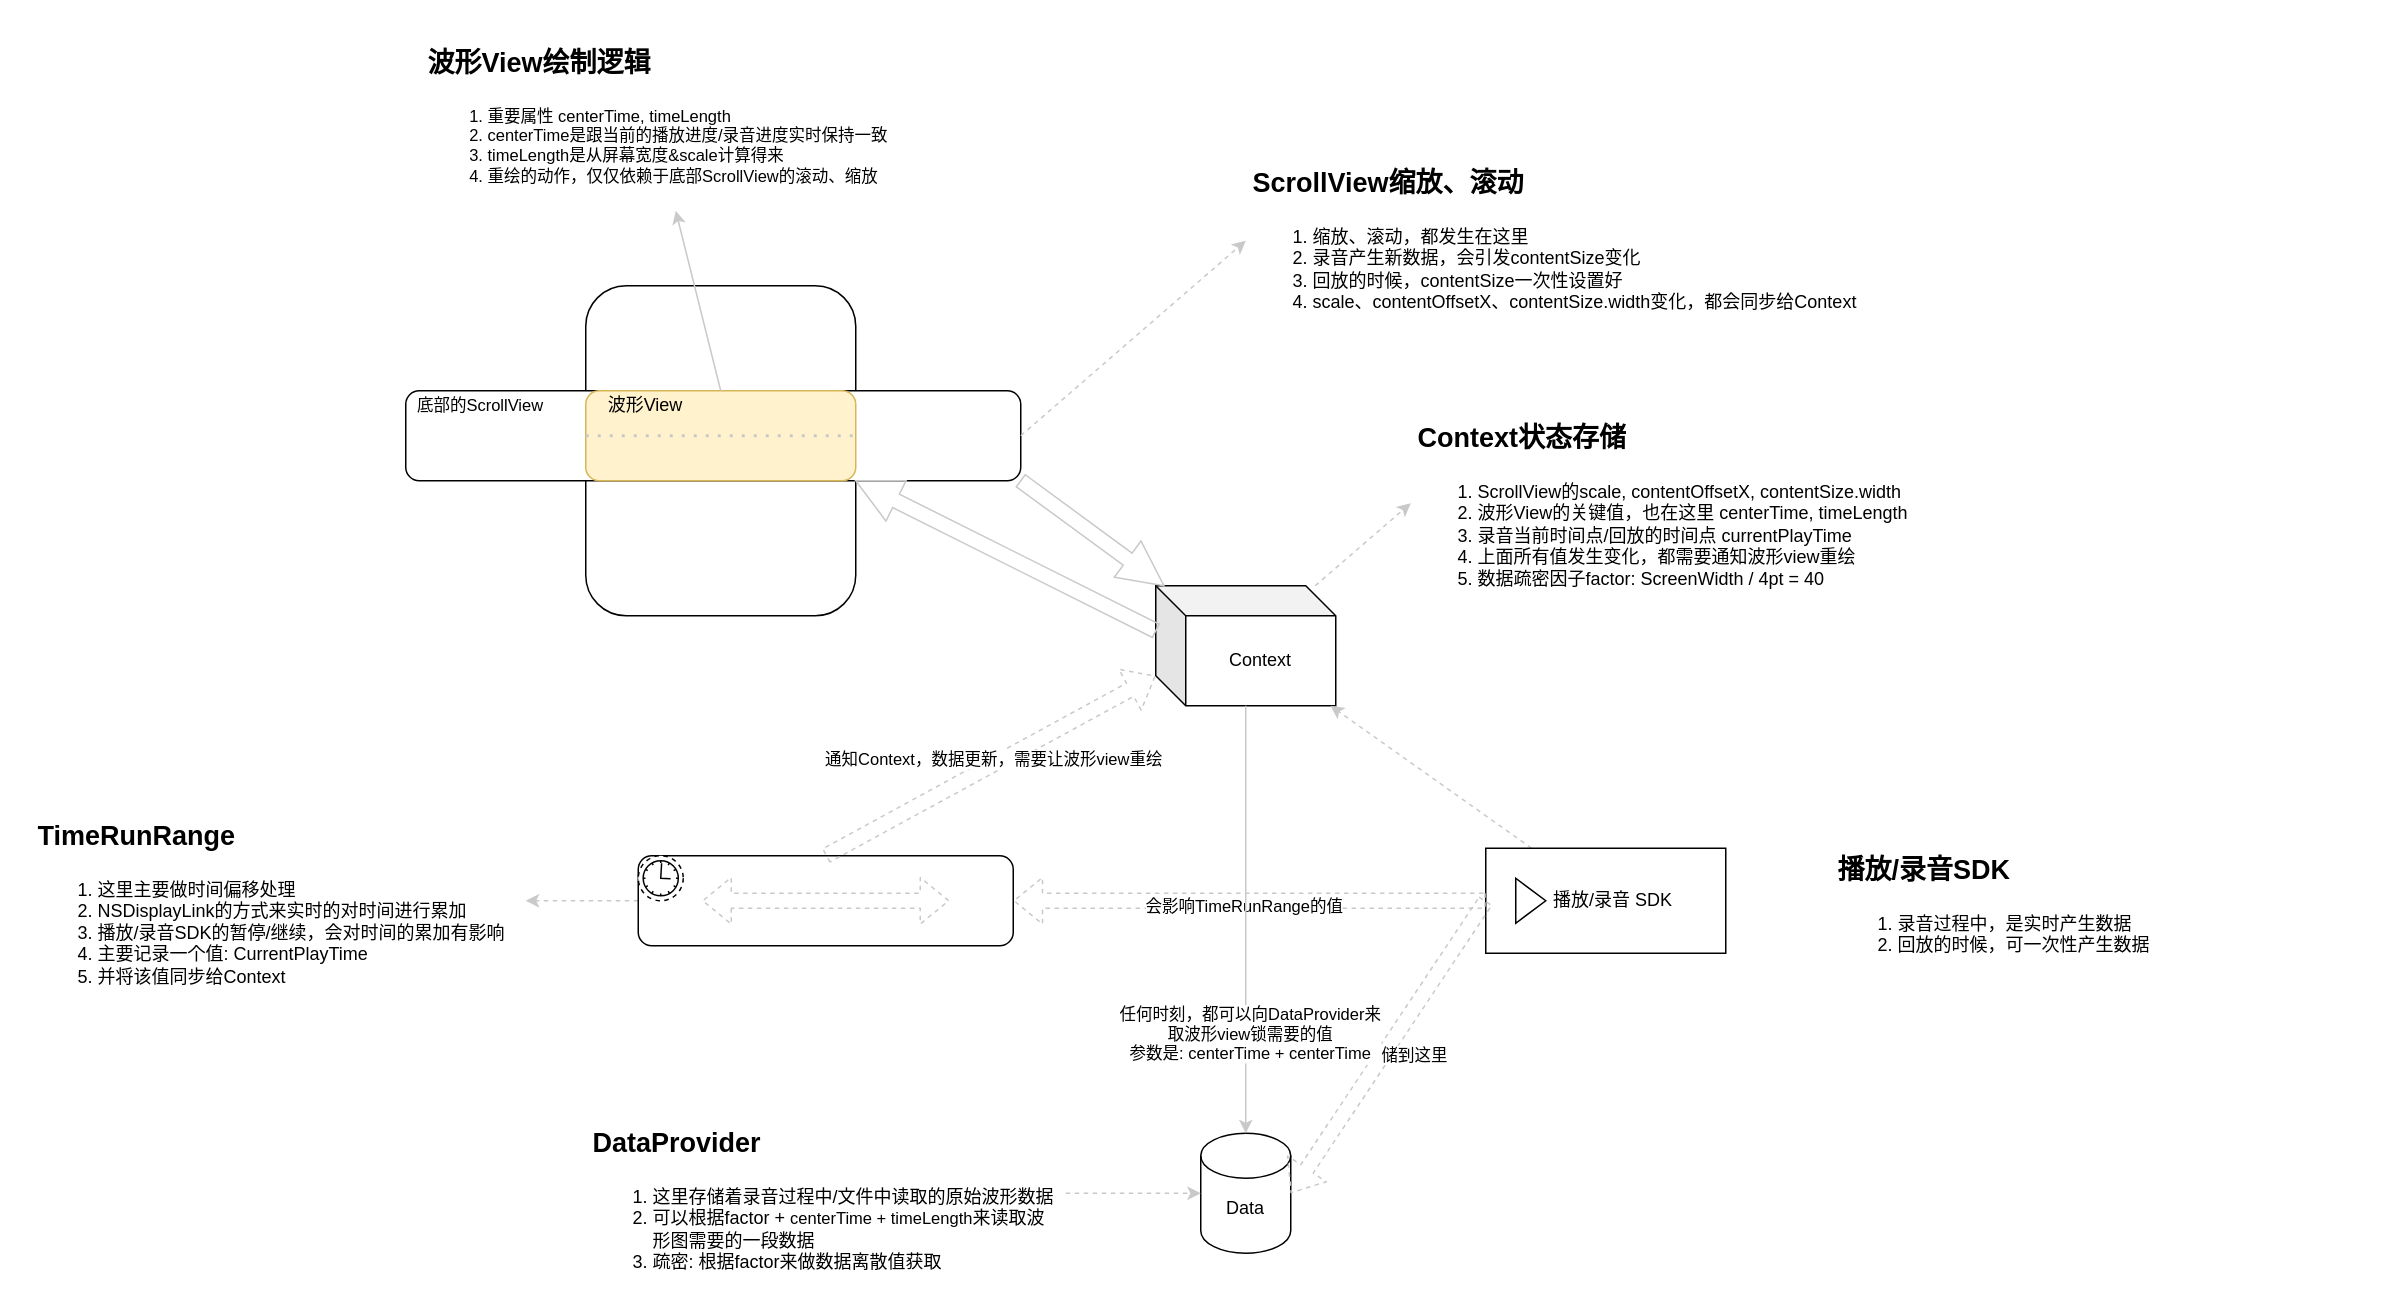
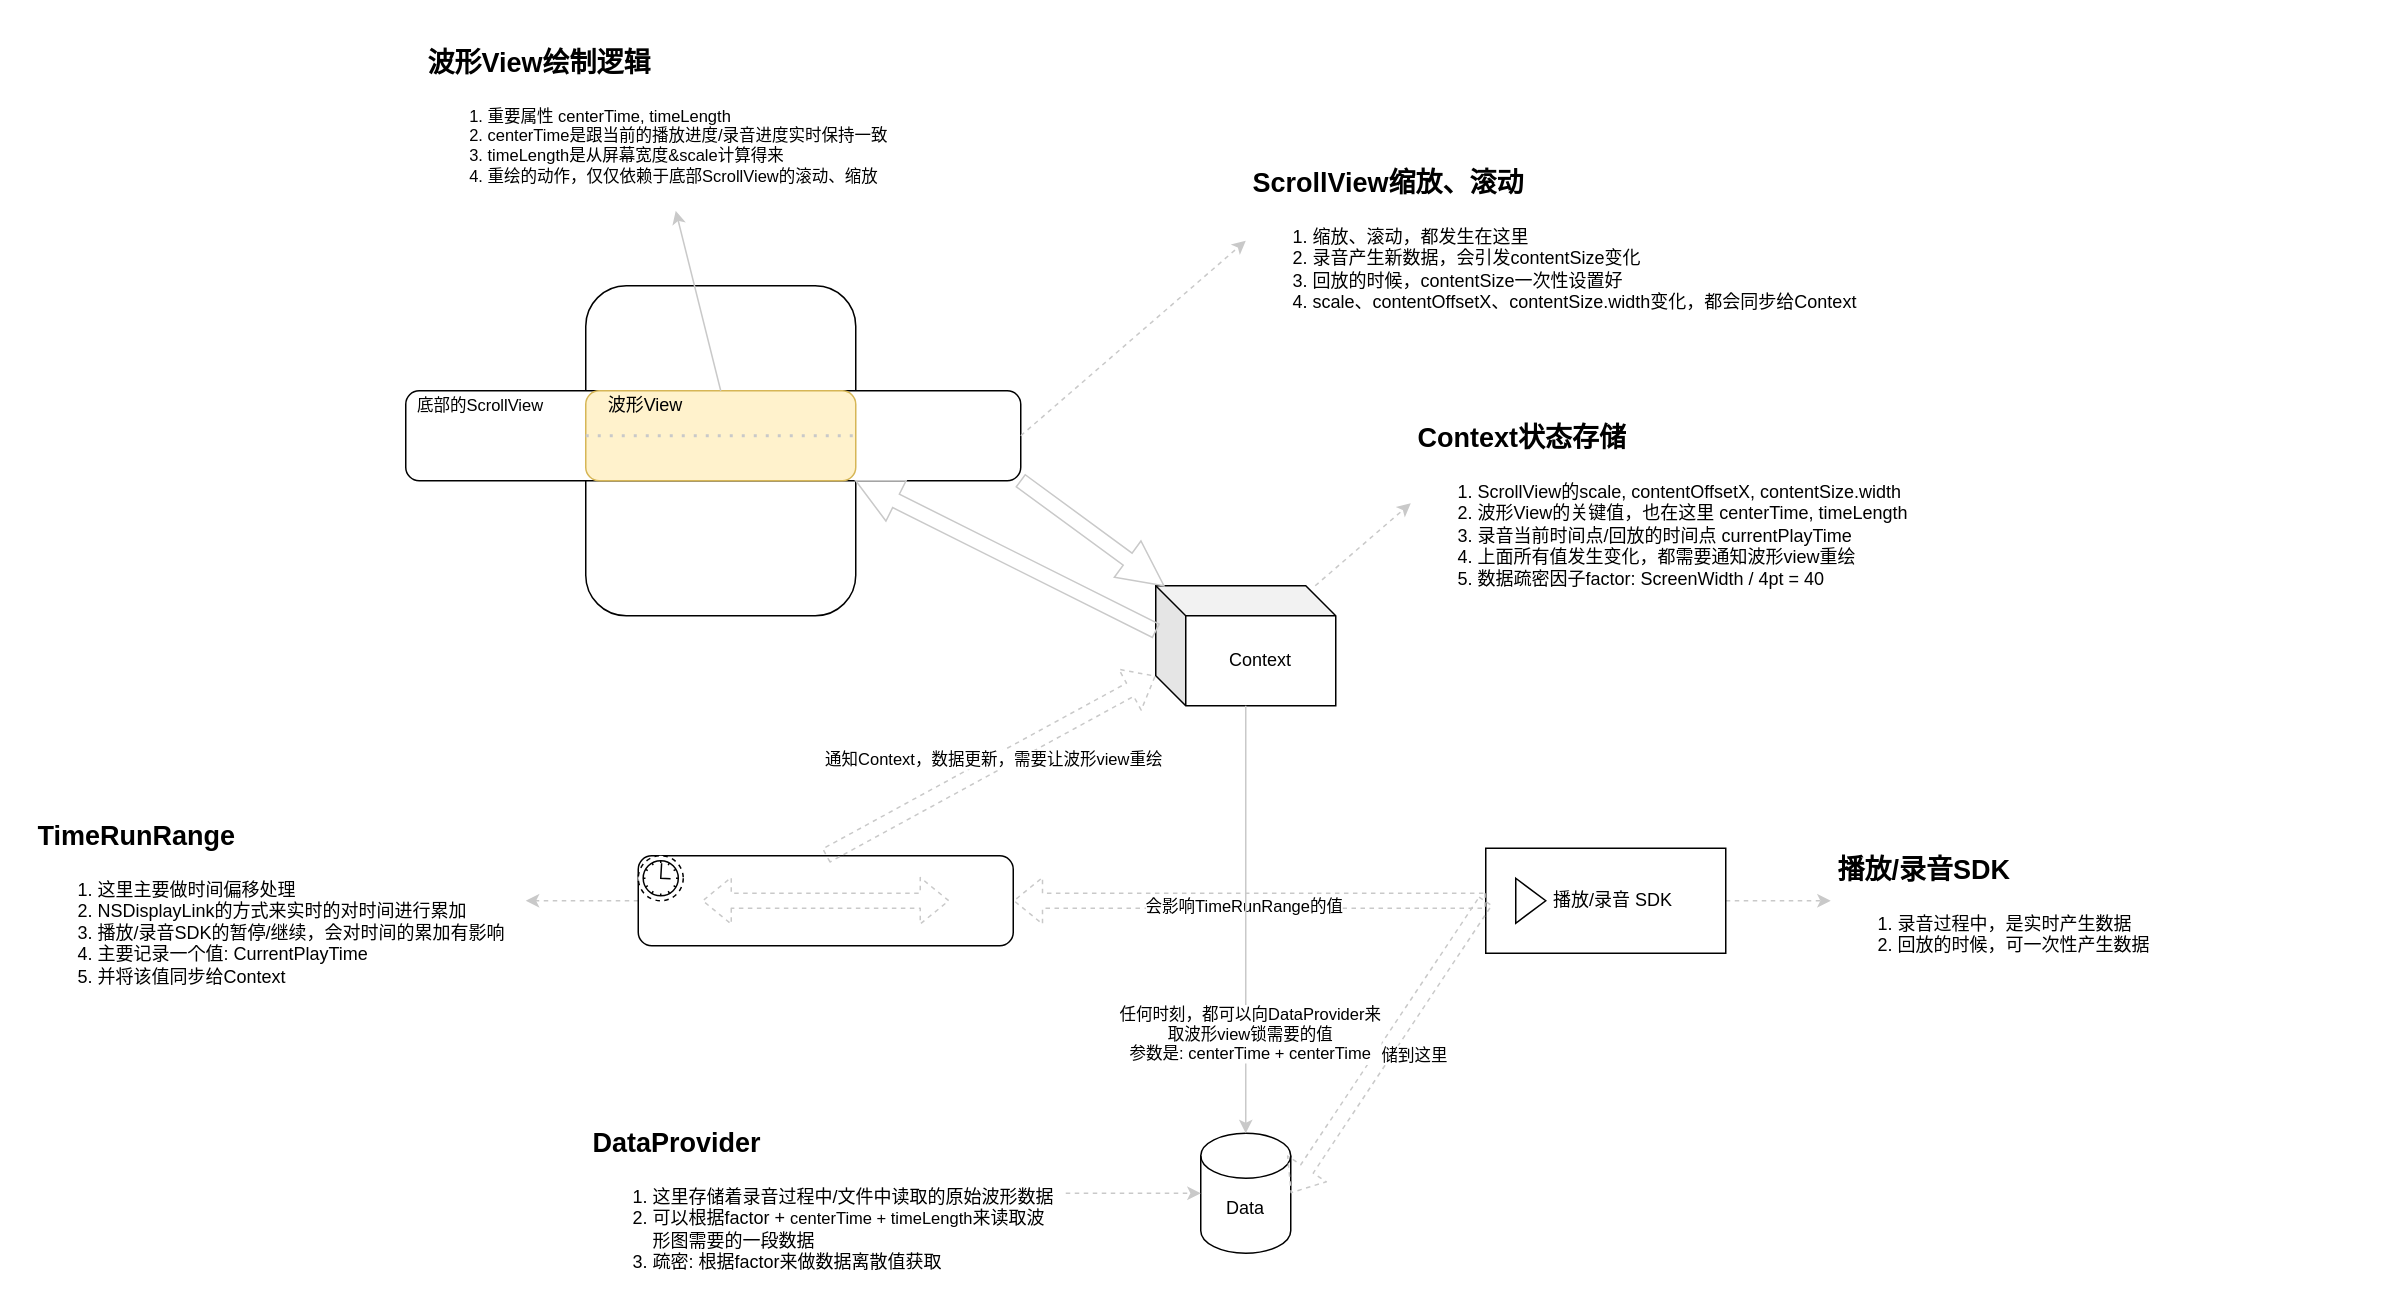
(1435, 780) -> (1773, 901)
